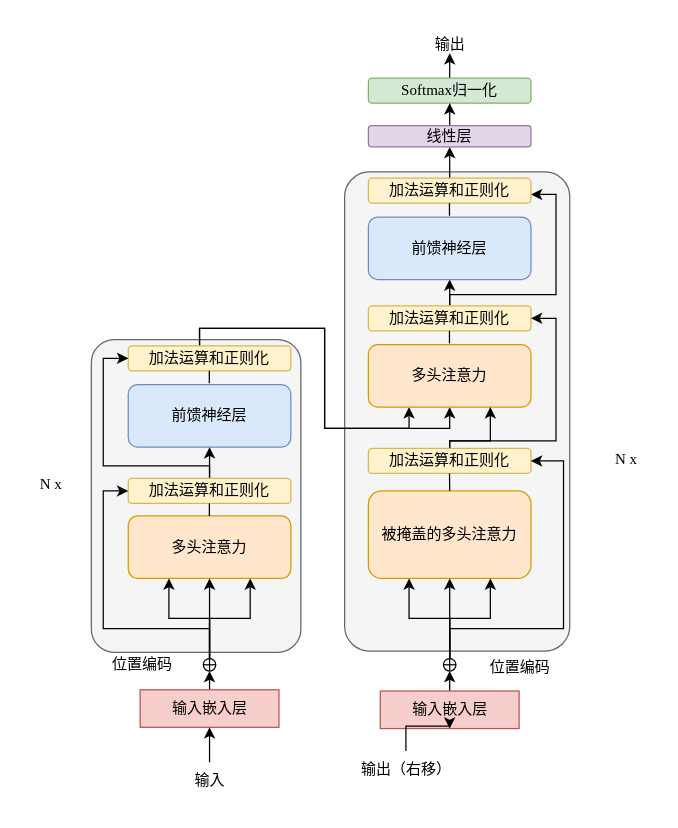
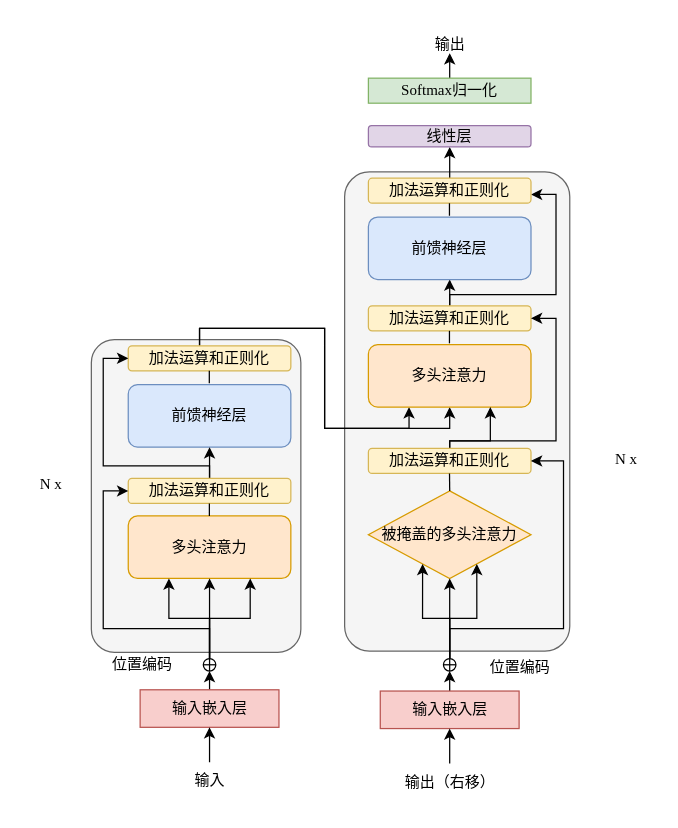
(449, 91) -> (449, 91)
(449, 110) -> none
(449, 534) -> (449, 534)
(406, 769) -> (449, 782)
